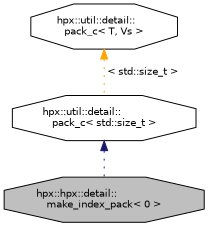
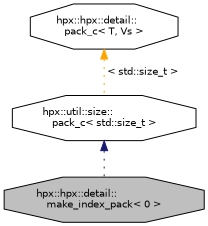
(104, 27) -> (104, 27)
(104, 118) -> (104, 118)
